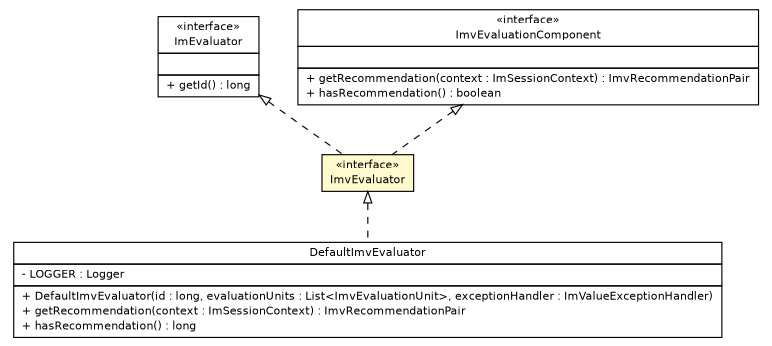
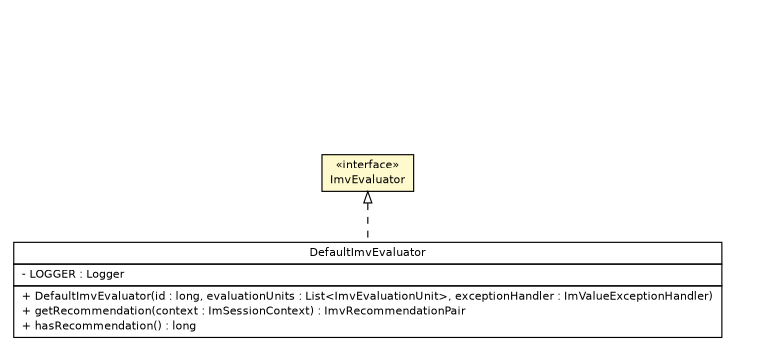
(209, 57) -> none
(528, 57) -> none
